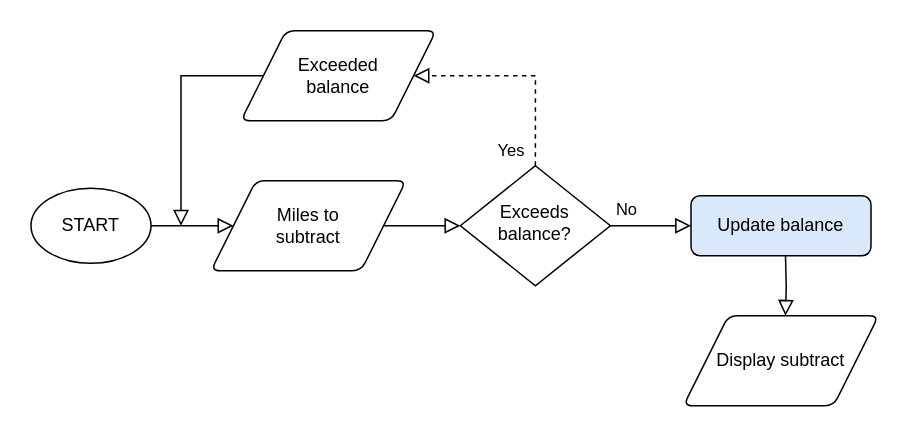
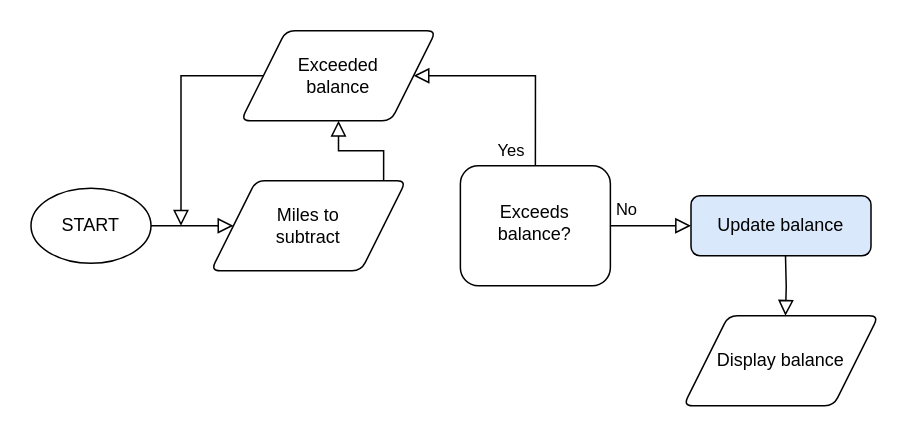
(527, 76) -> (527, 76)
(419, 226) -> (369, 151)
(535, 226) -> (535, 226)
(781, 361) -> (781, 361)
